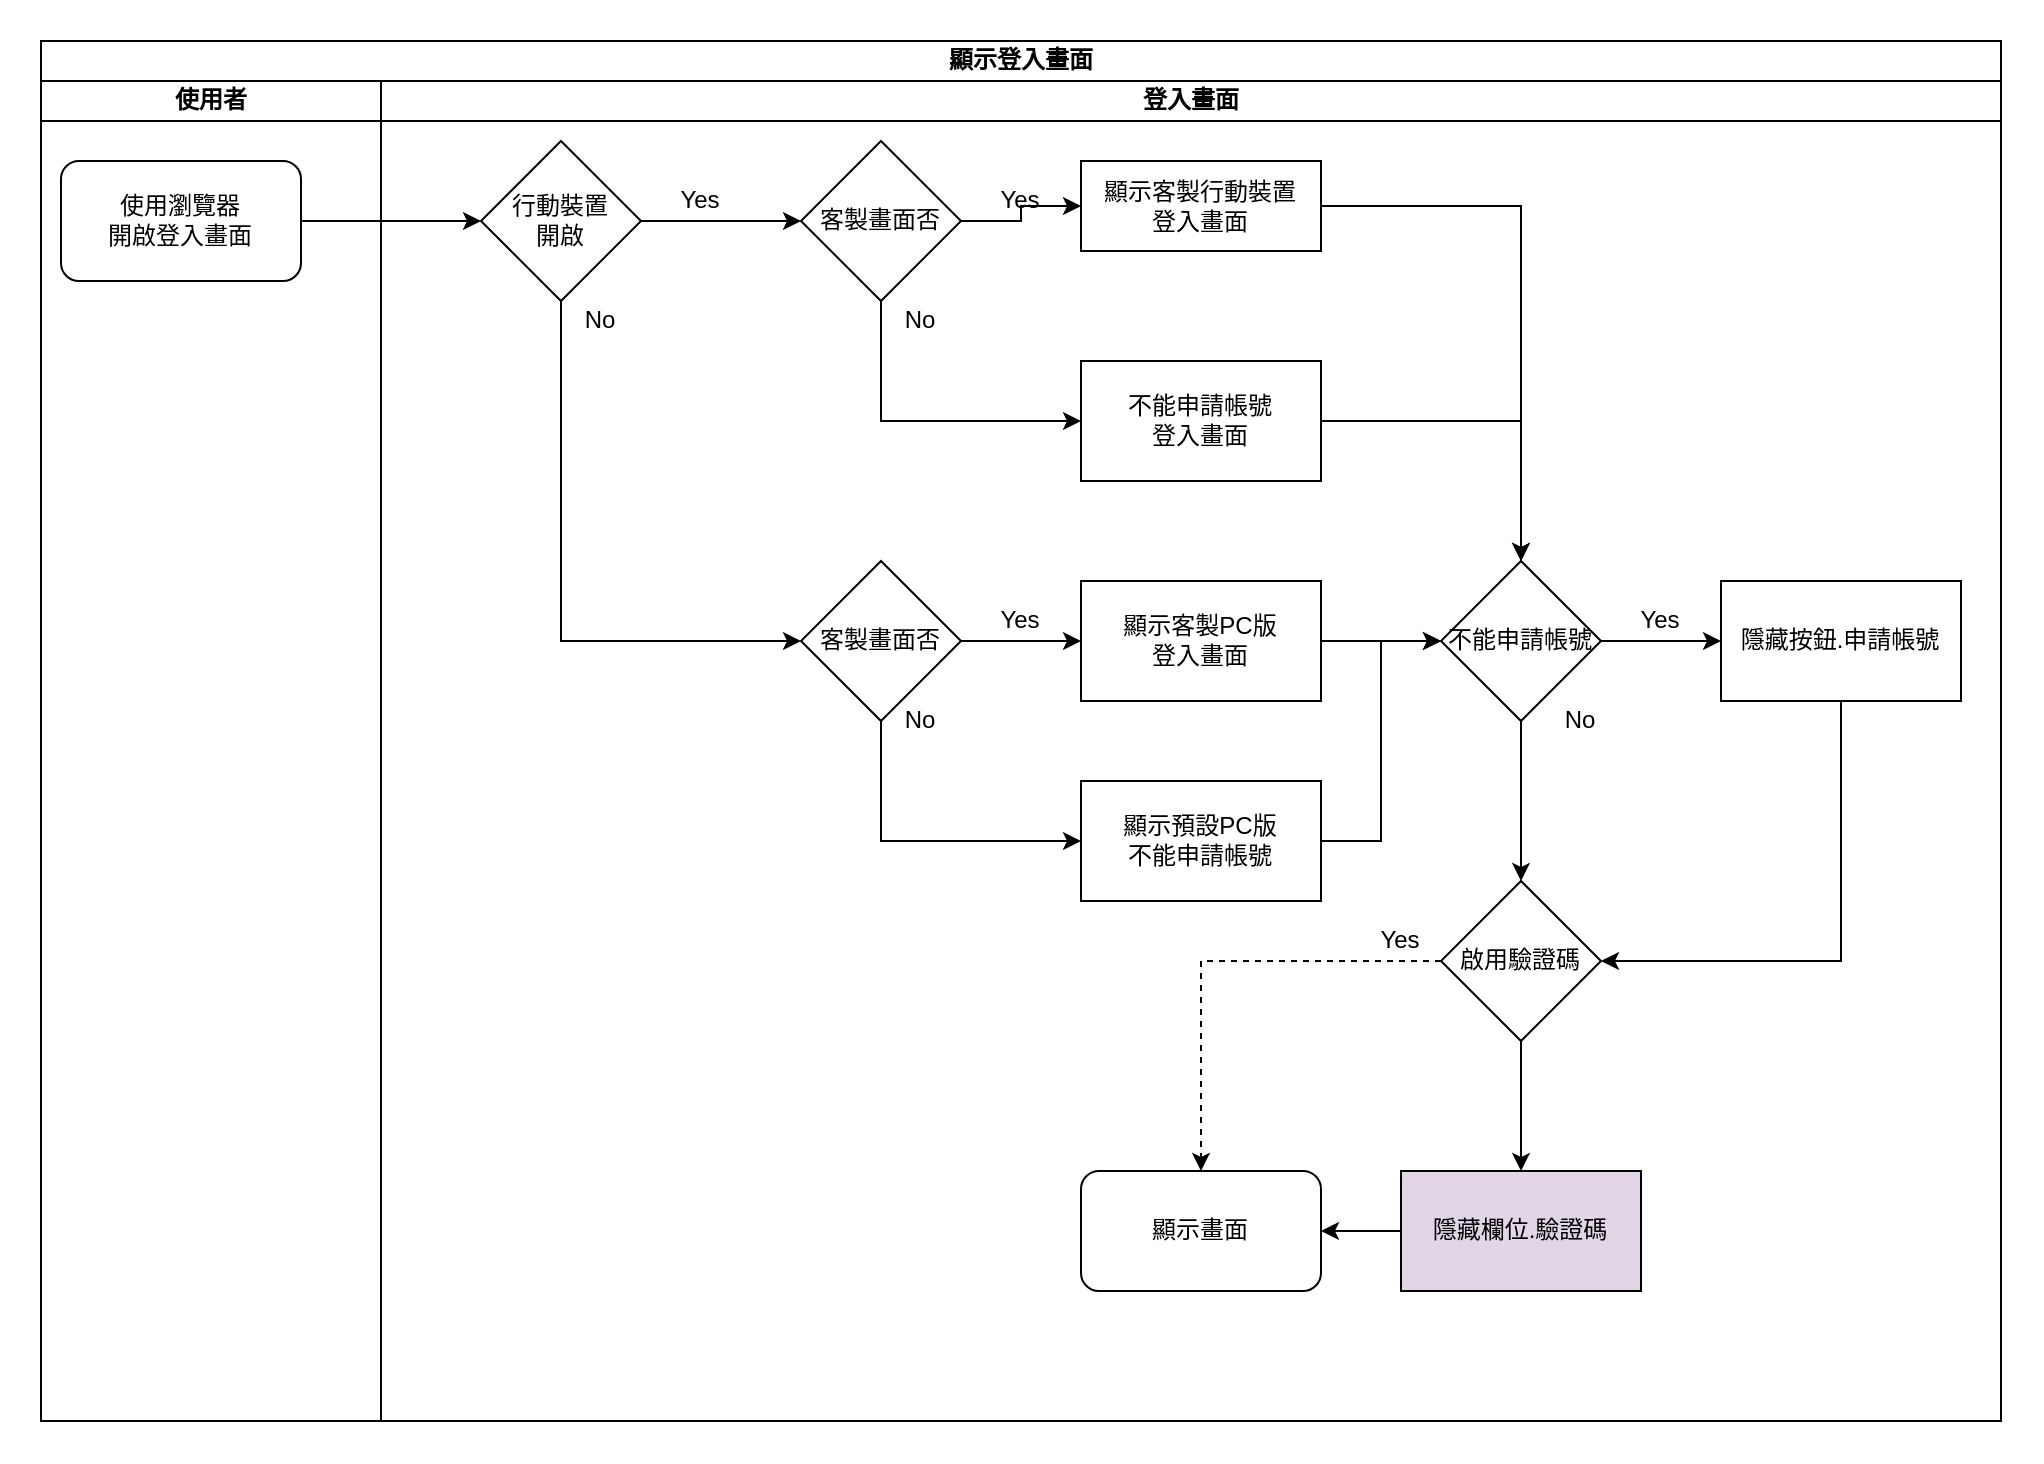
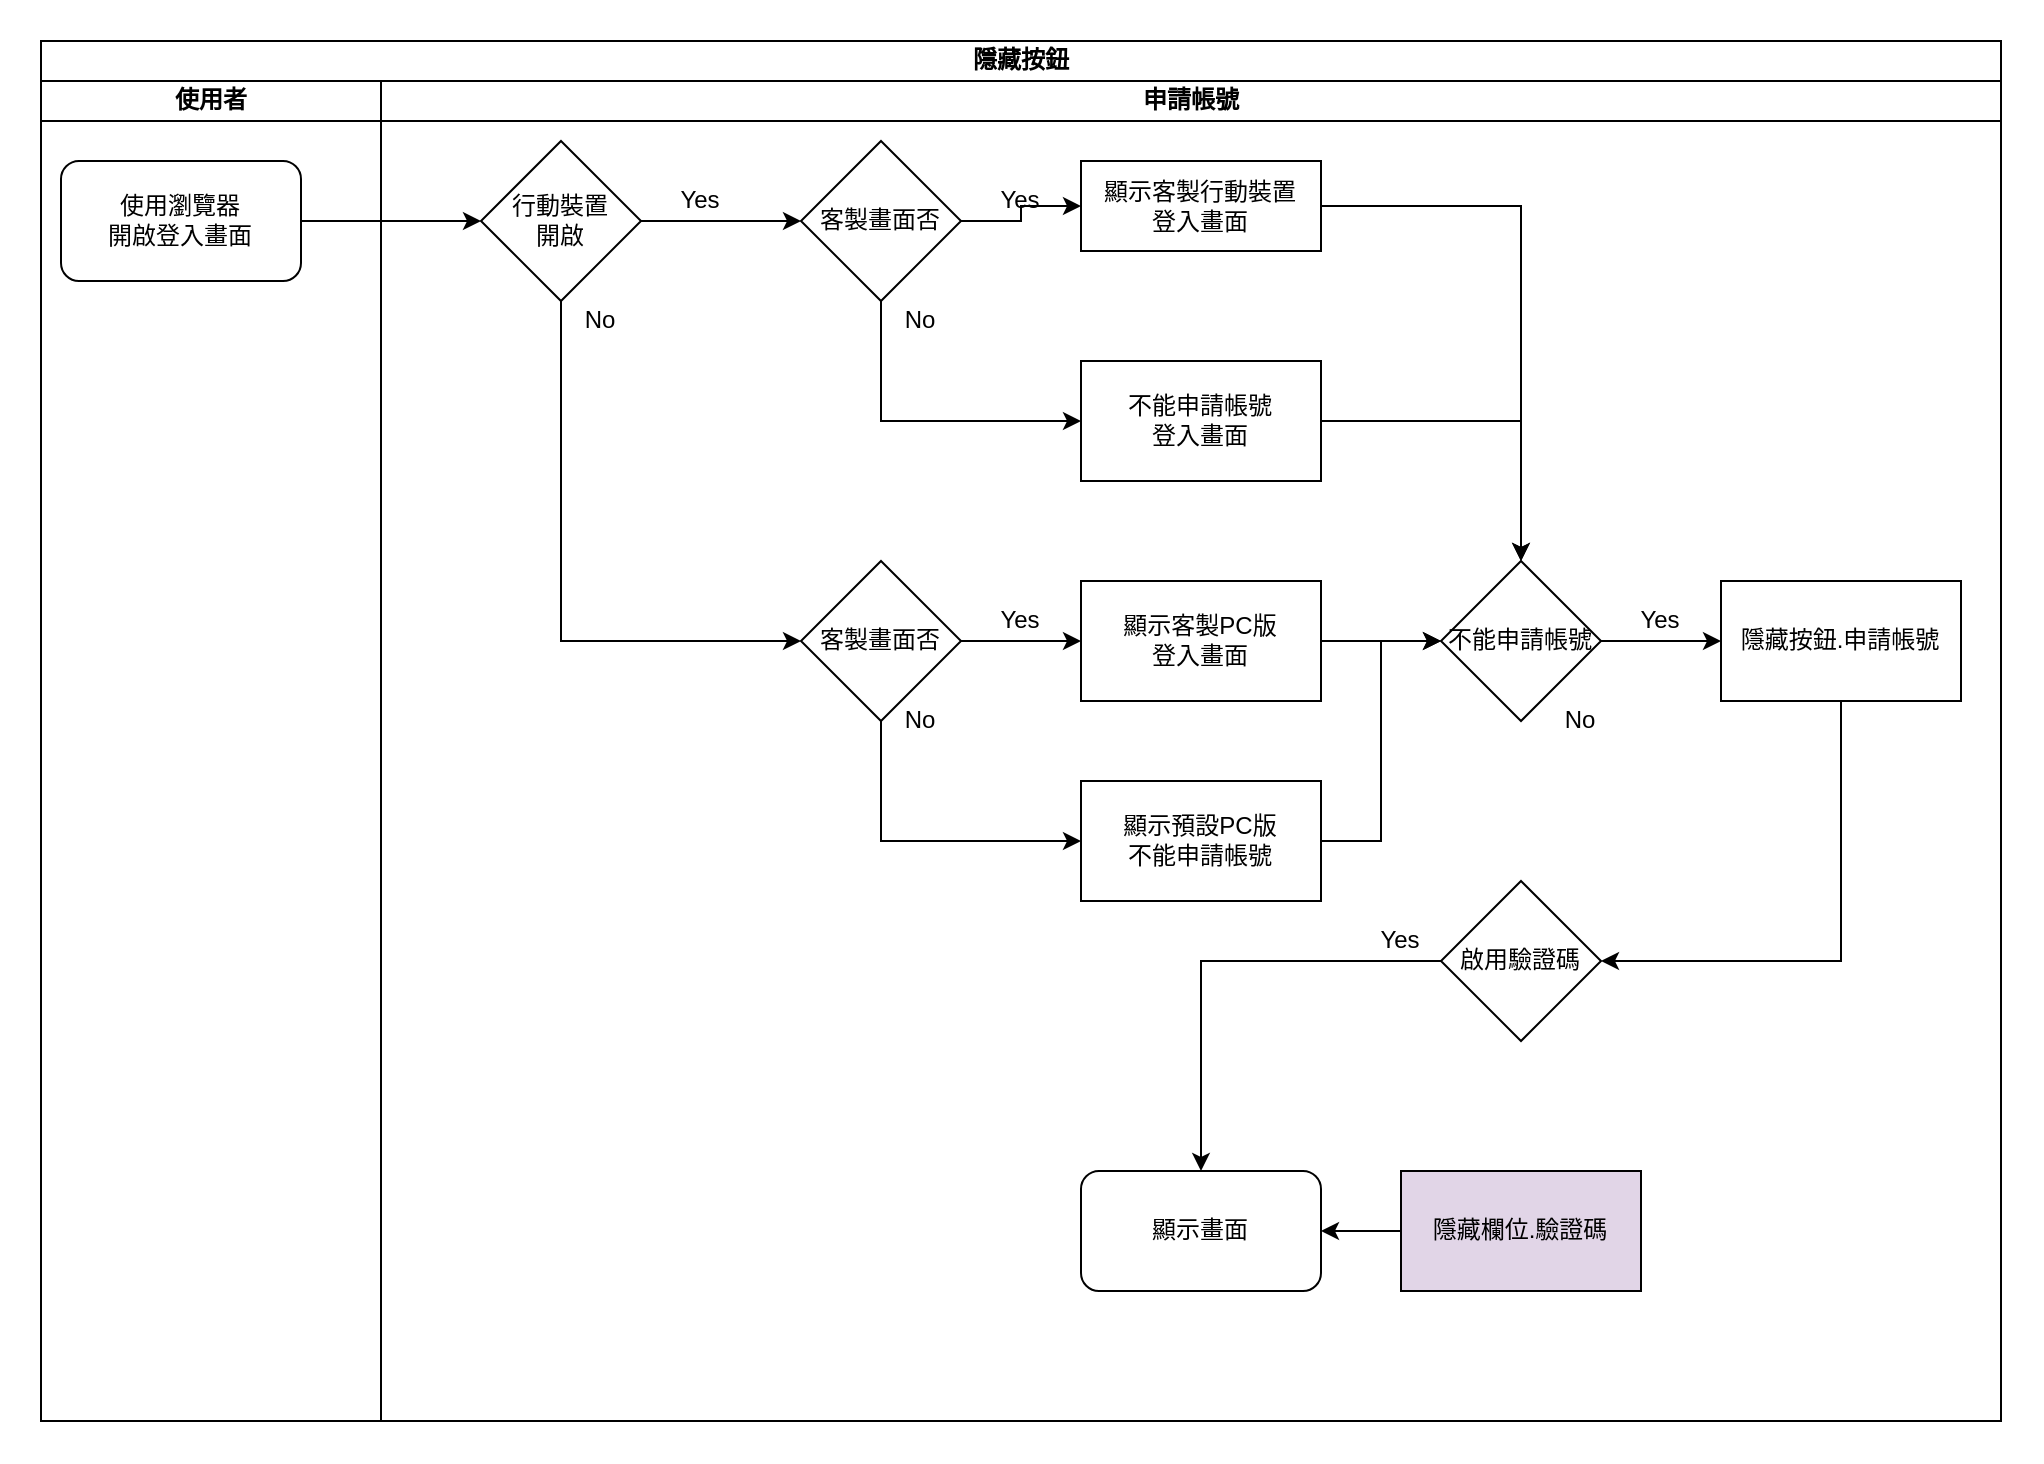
(1022, 61) -> (1022, 61)
(1192, 101) -> (1192, 101)
(1521, 794) -> none
(1223, 961) -> (1223, 961)
(1521, 1099) -> none
